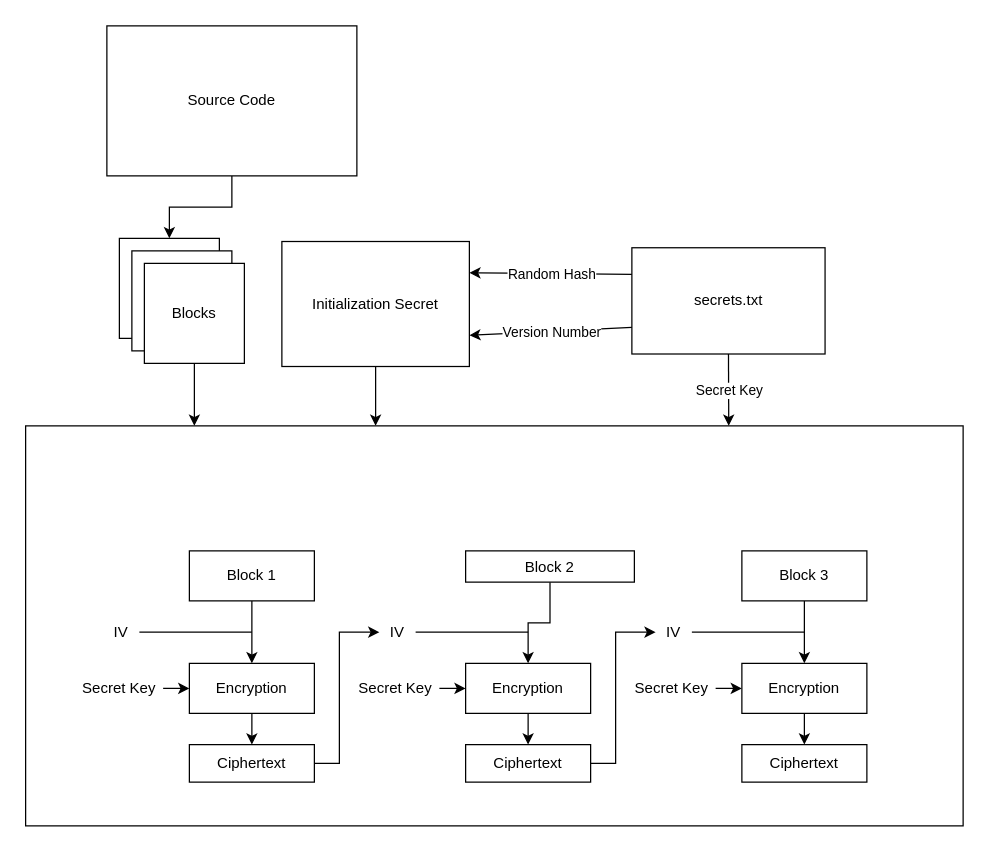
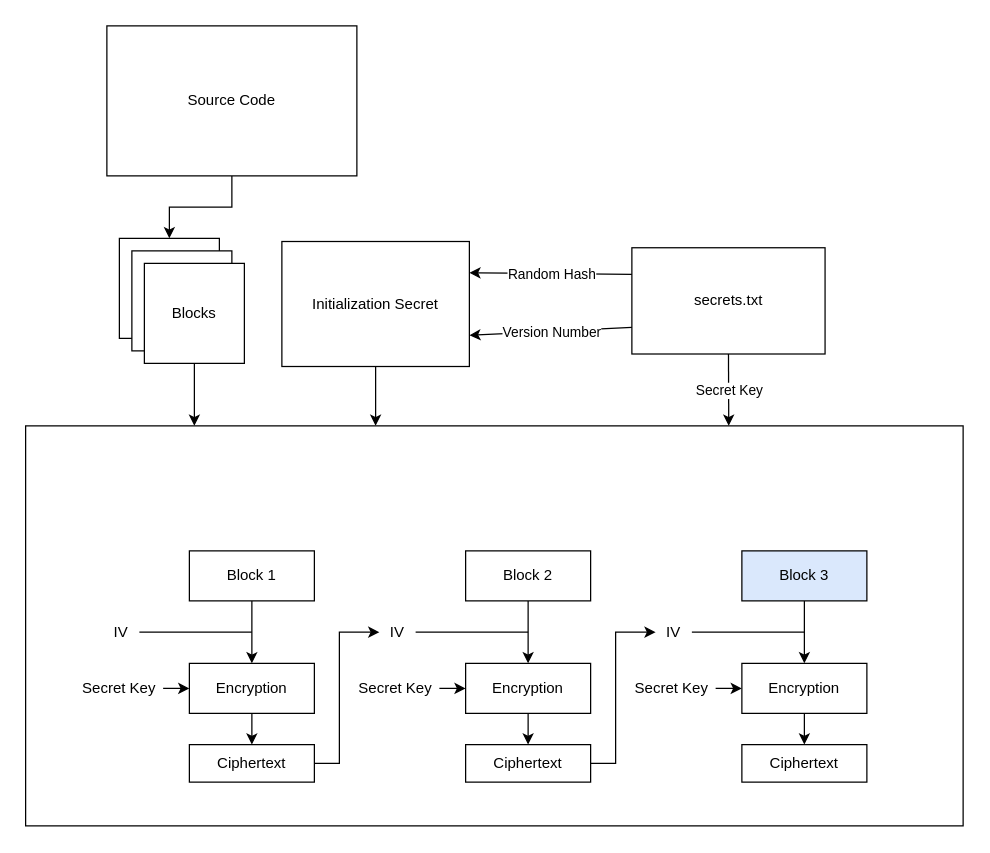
(550, 566) -> (528, 576)
(804, 576) -> (804, 576)
